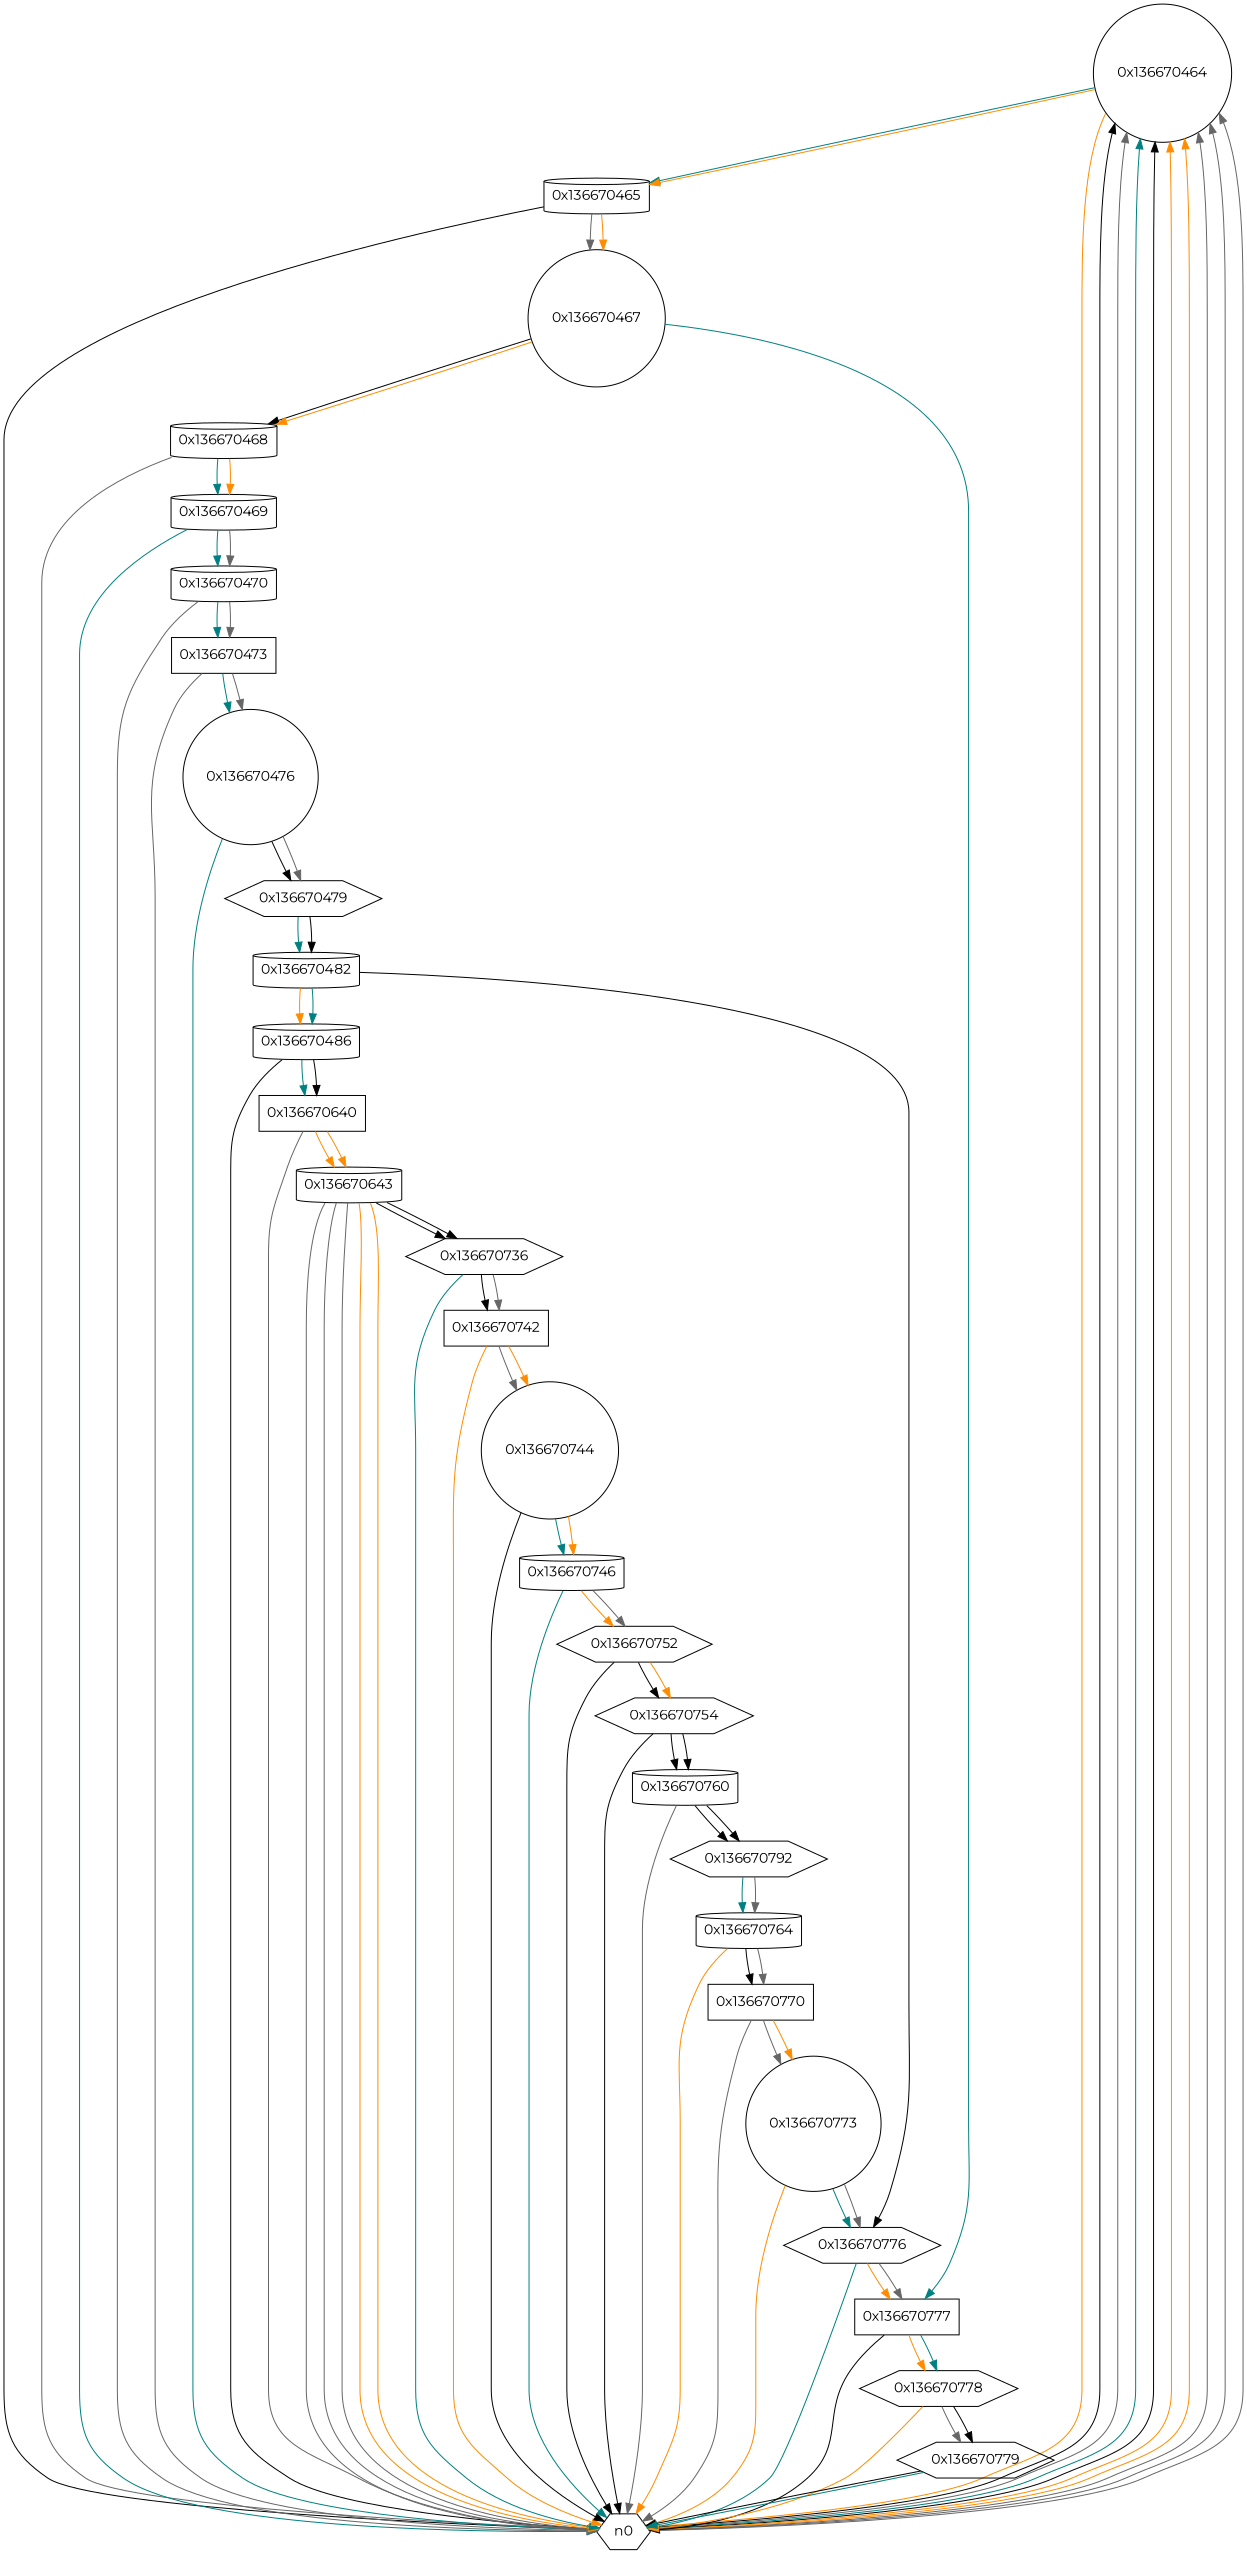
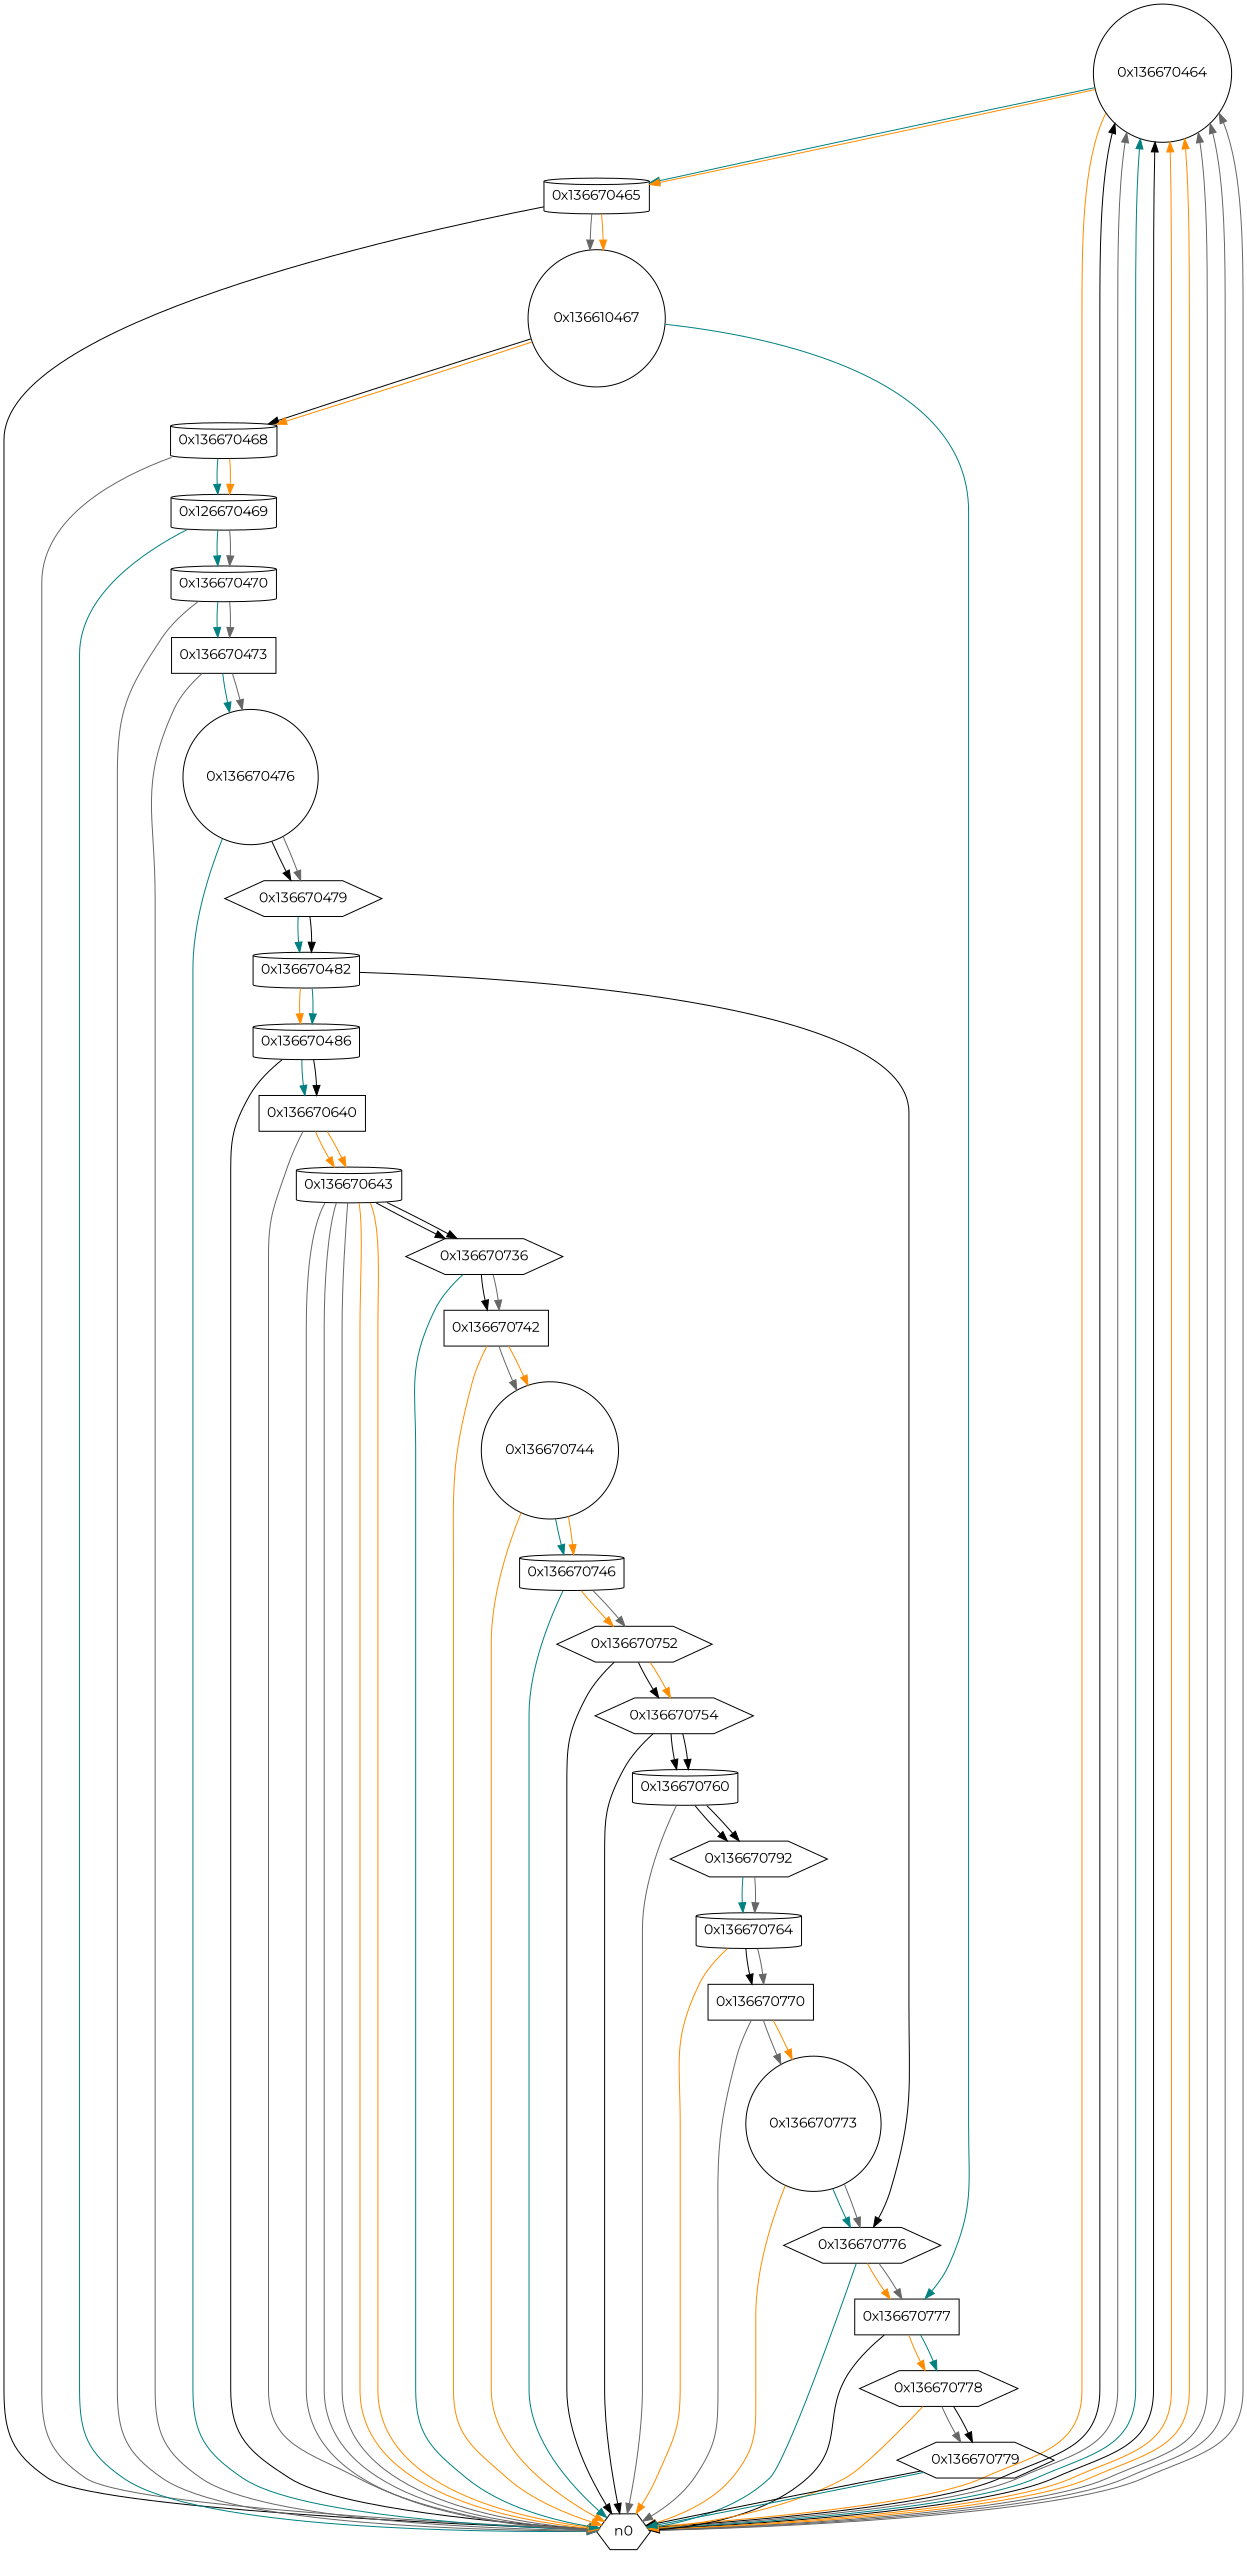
(597, 318) -> (597, 318)
(224, 512) -> (224, 512)
(491, 2035) -> (491, 2035)
